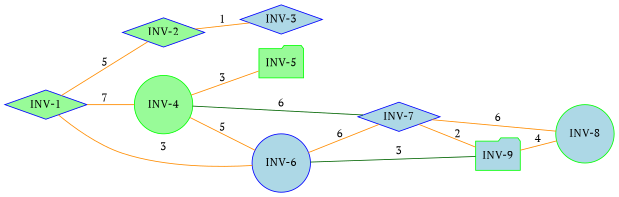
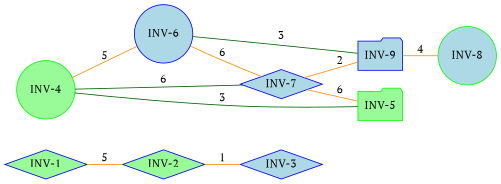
(225, 83) -> (216, 105)
(111, 105) -> none
(494, 125) -> (332, 95)
(498, 156) -> (380, 56)
(150, 160) -> none
